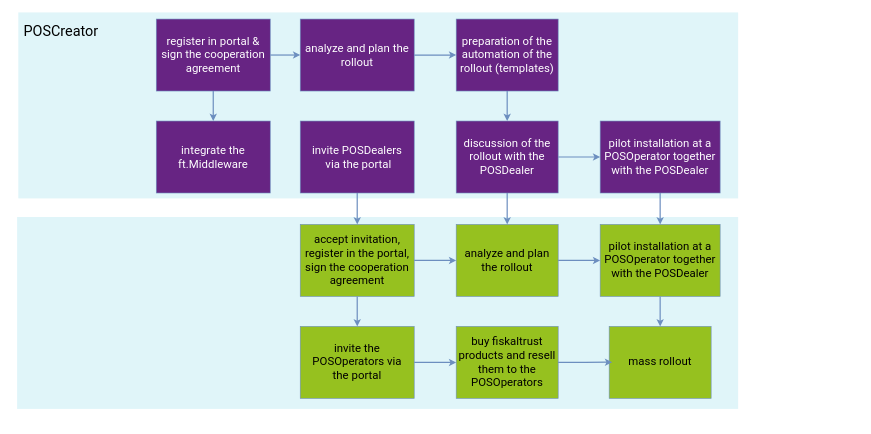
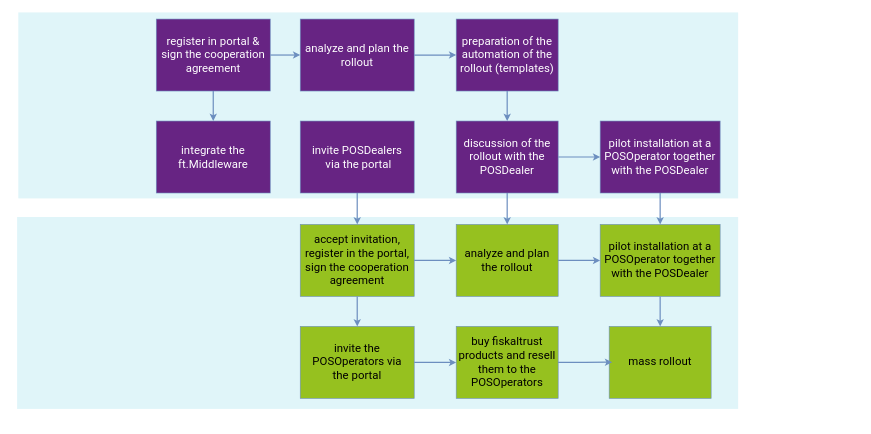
(80, 32) -> none
